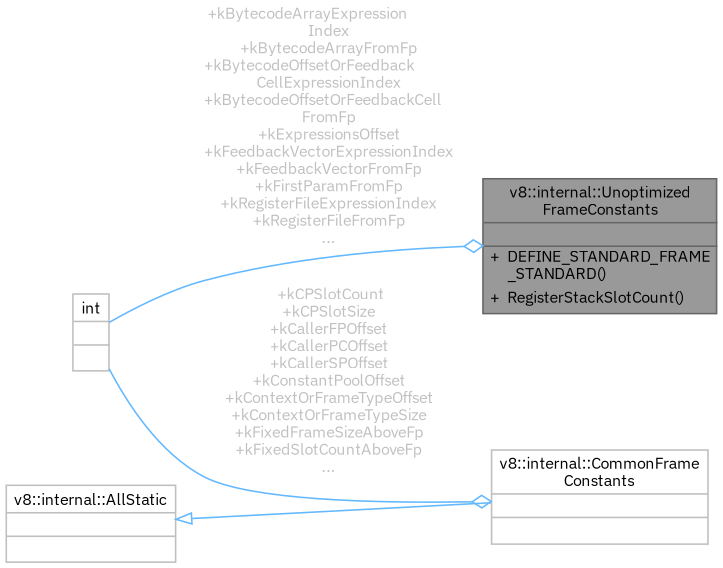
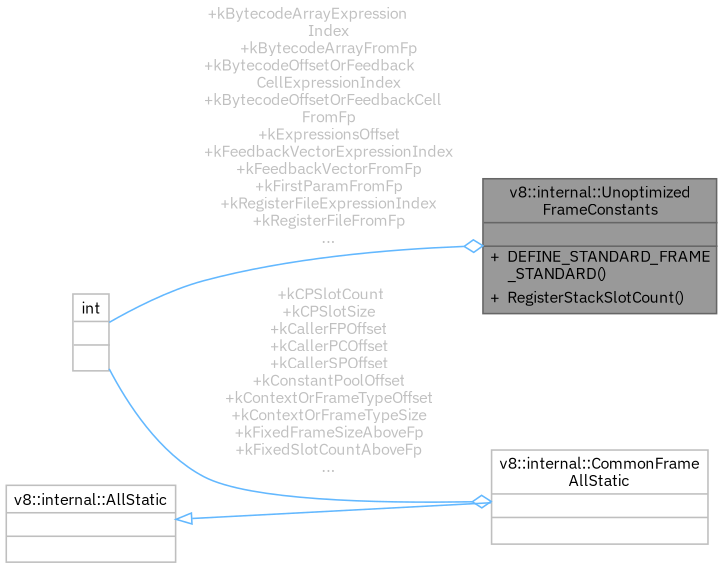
(600, 481) -> (600, 481)
